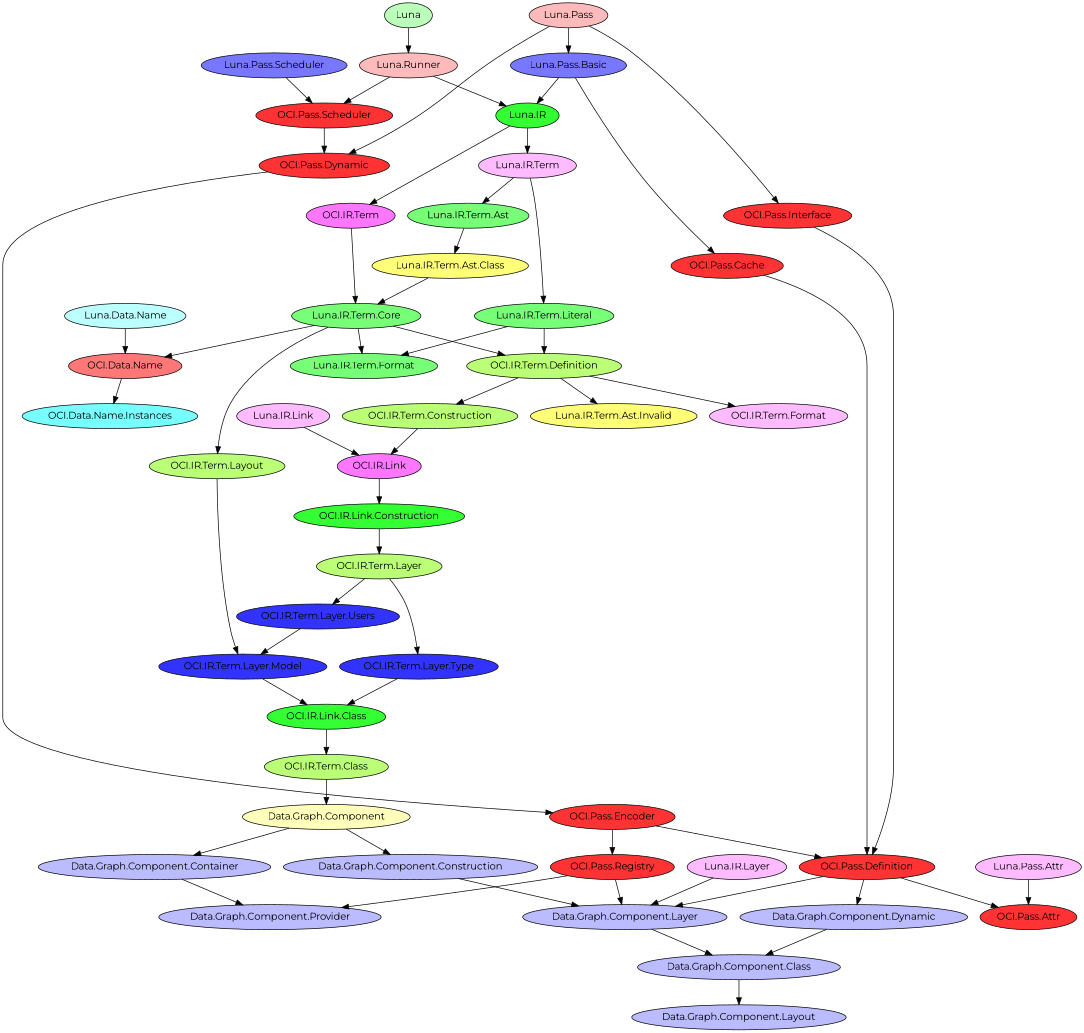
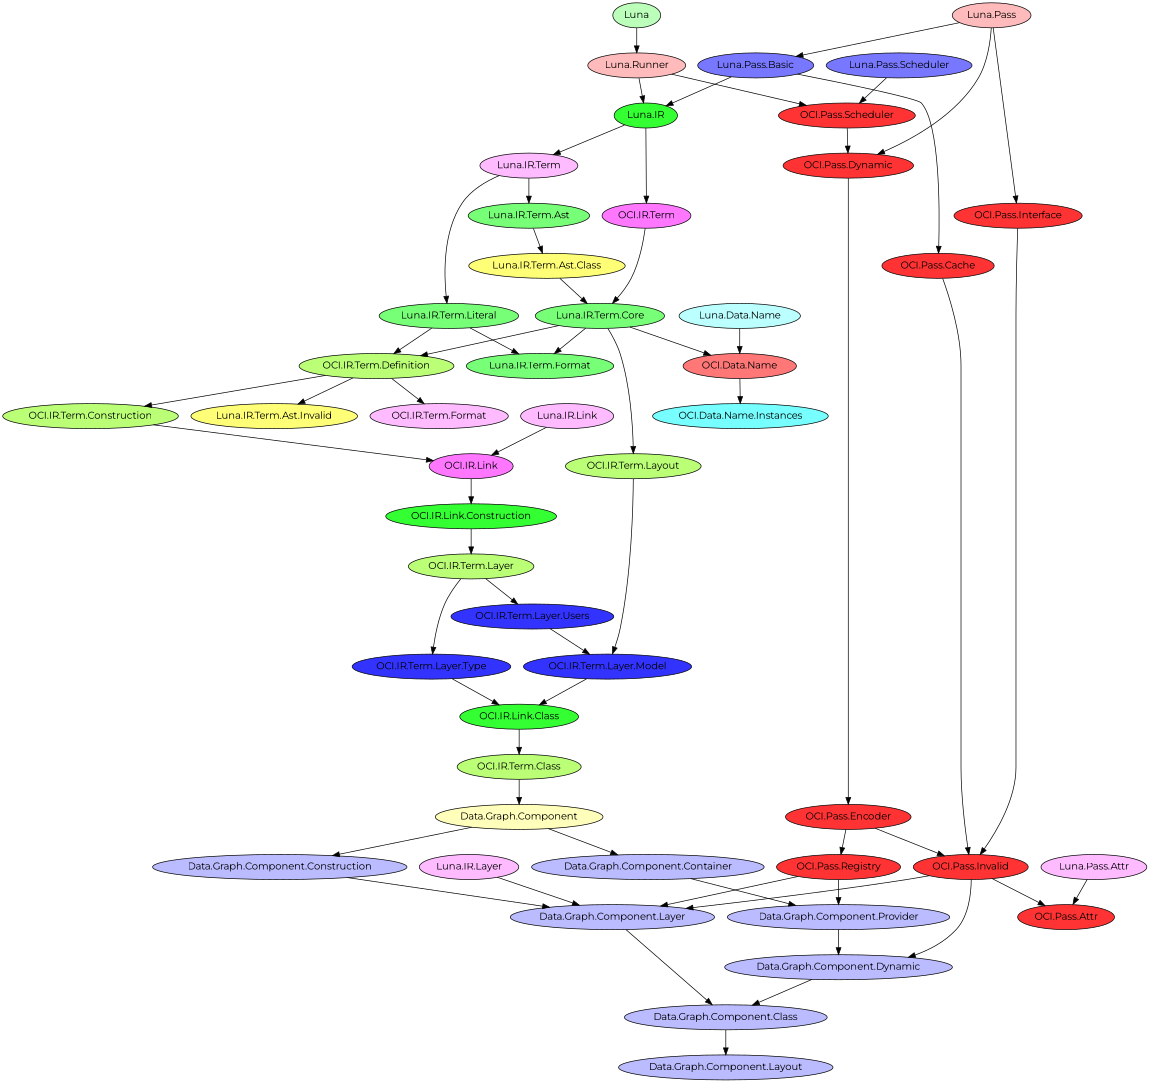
(867, 867) -> (971, 867)
none -> (839, 939)
